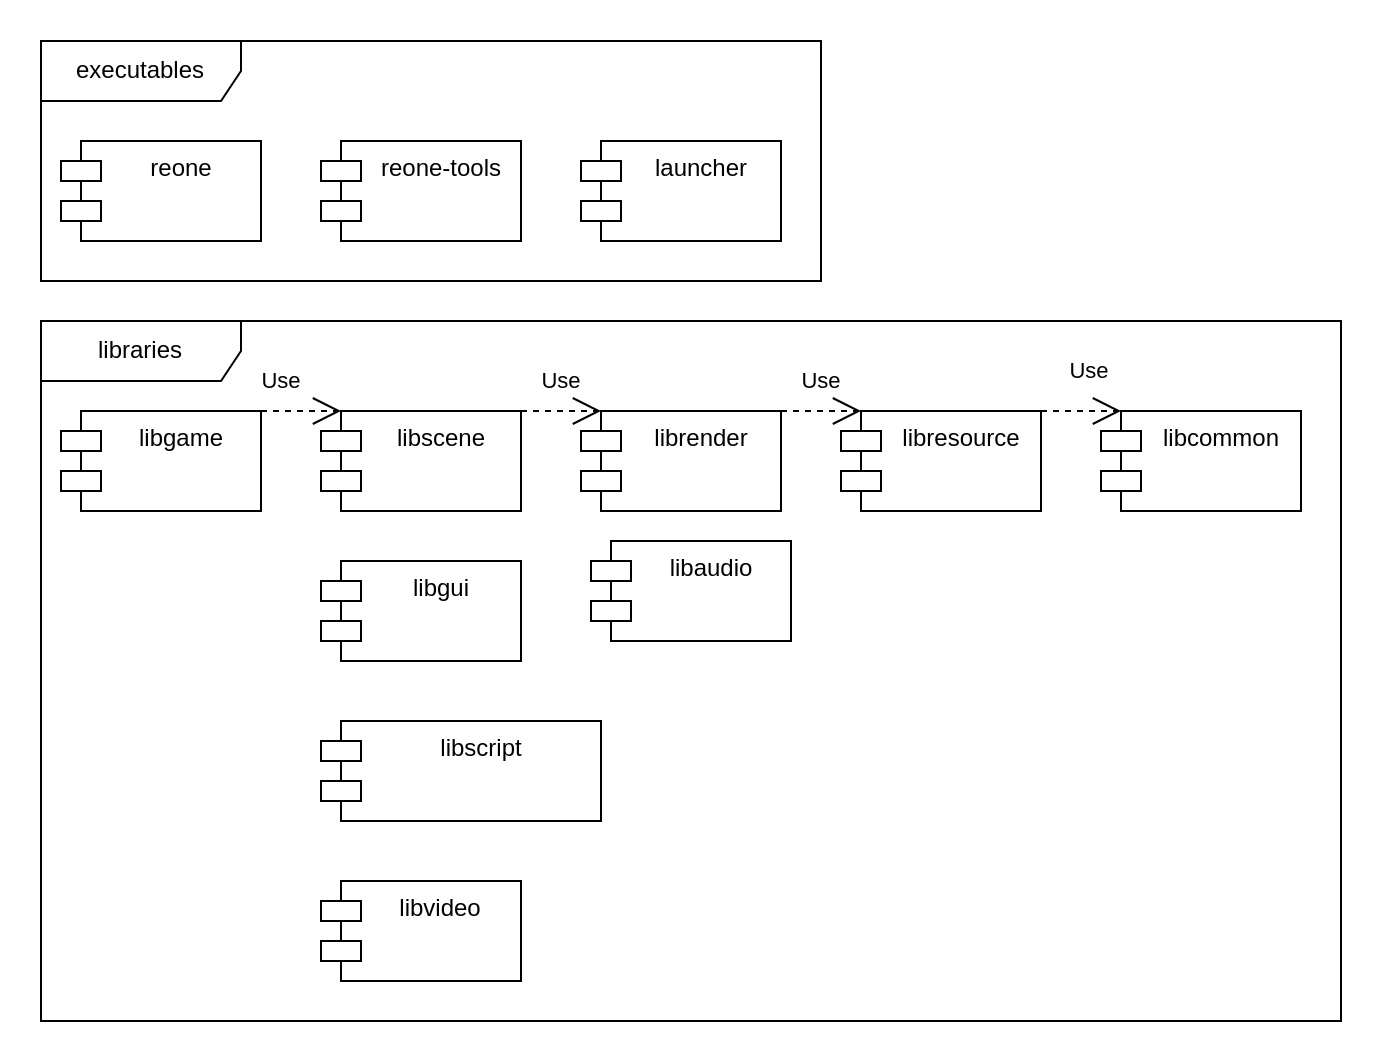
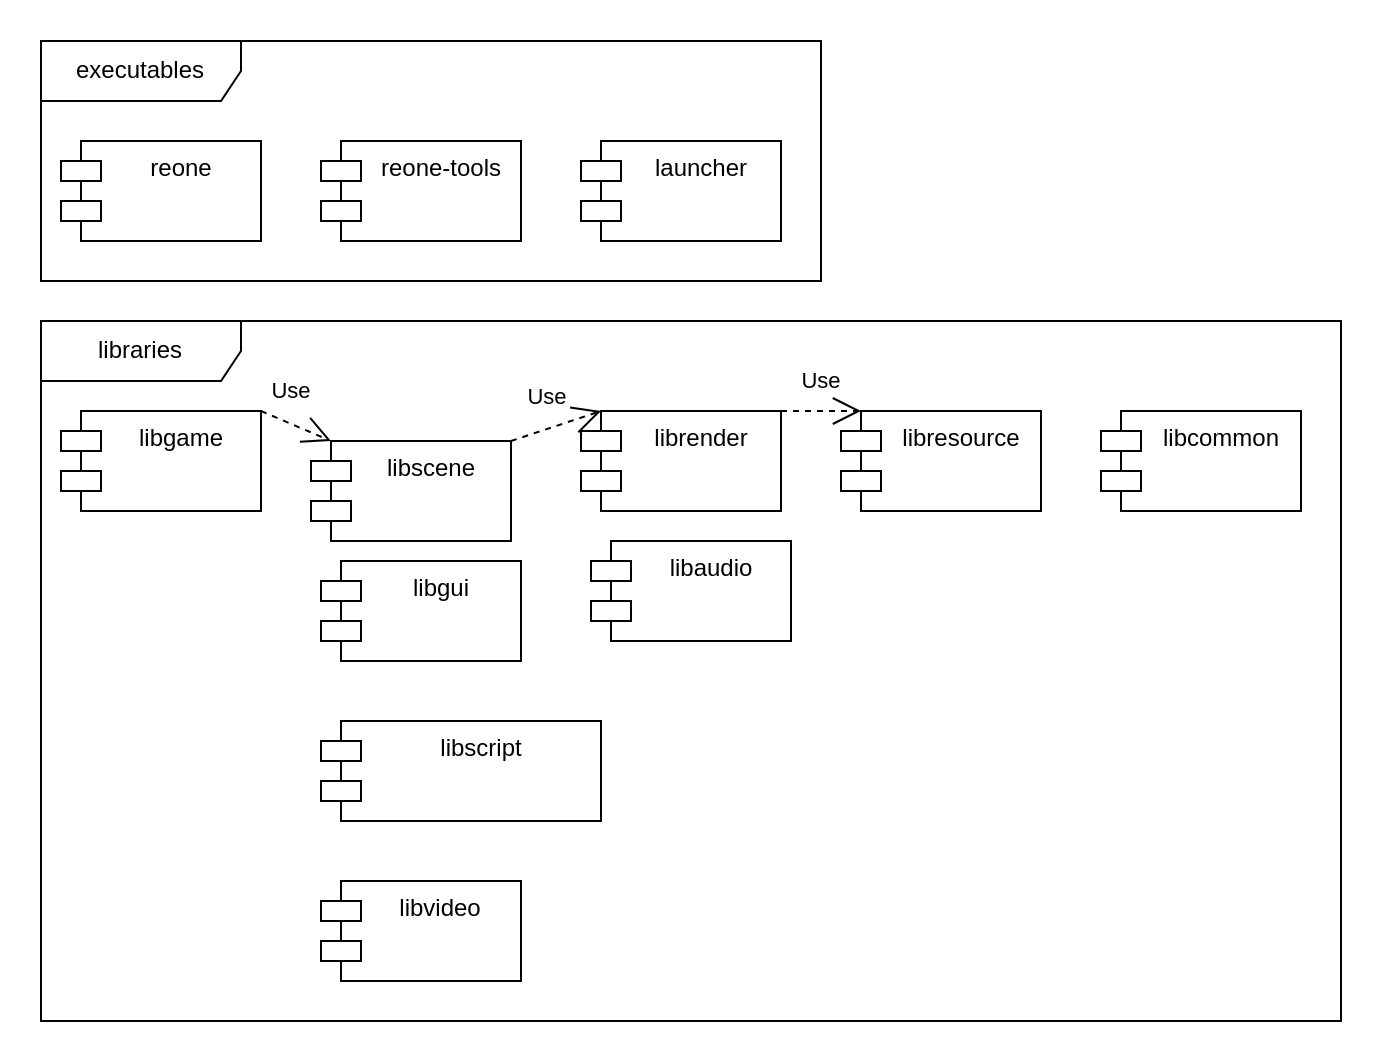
(1078, 411) -> none
(421, 461) -> (411, 491)
